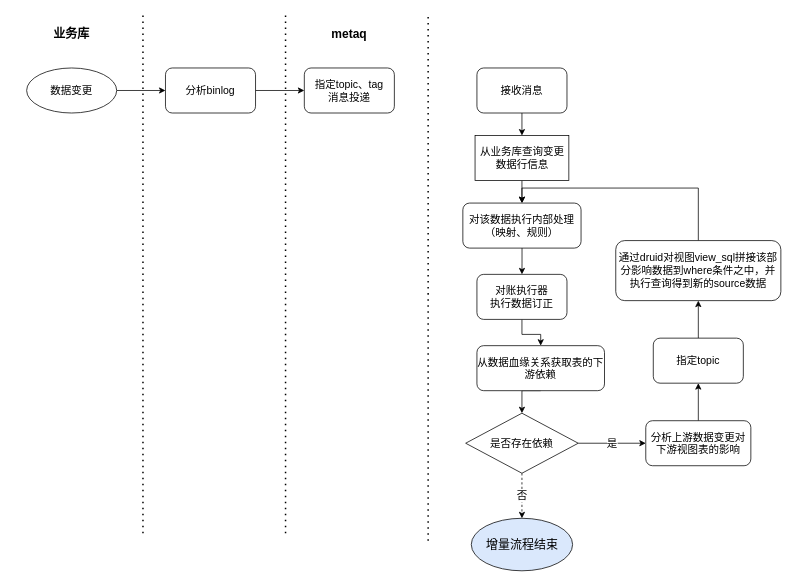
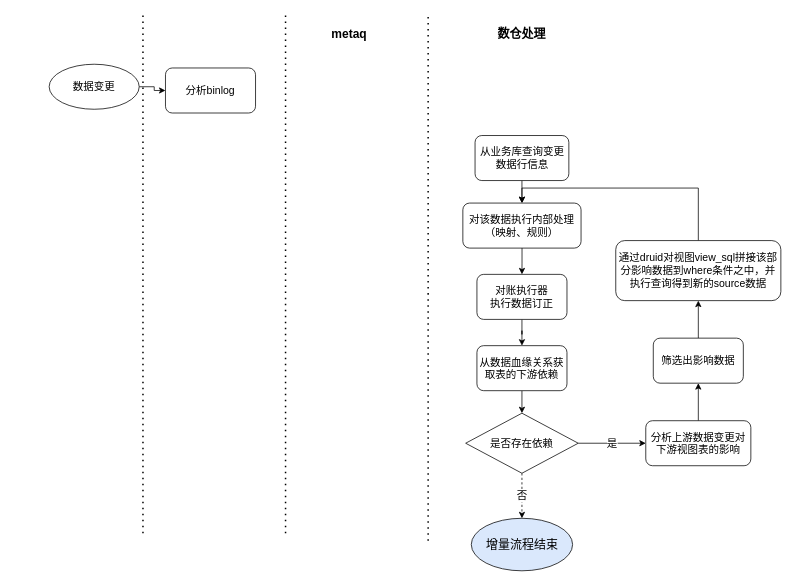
(72, 34) -> none
none -> (522, 34)
(72, 90) -> (94, 87)
(277, 90) -> none
(349, 90) -> none
(522, 90) -> none
(522, 129) -> none
(522, 158) -> (522, 158)
(698, 360) -> (698, 360)
(540, 368) -> (522, 368)
